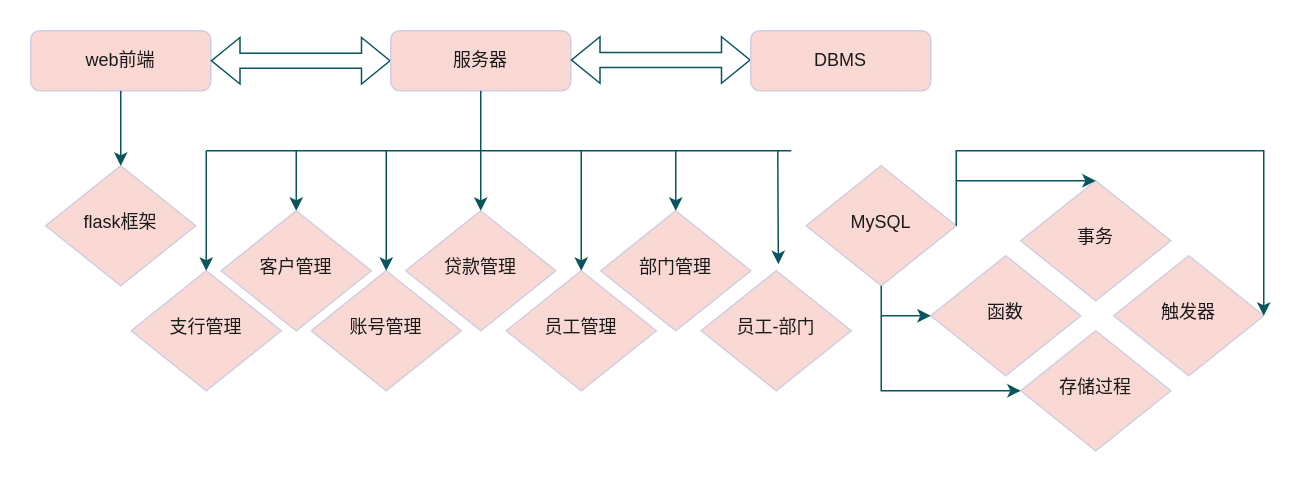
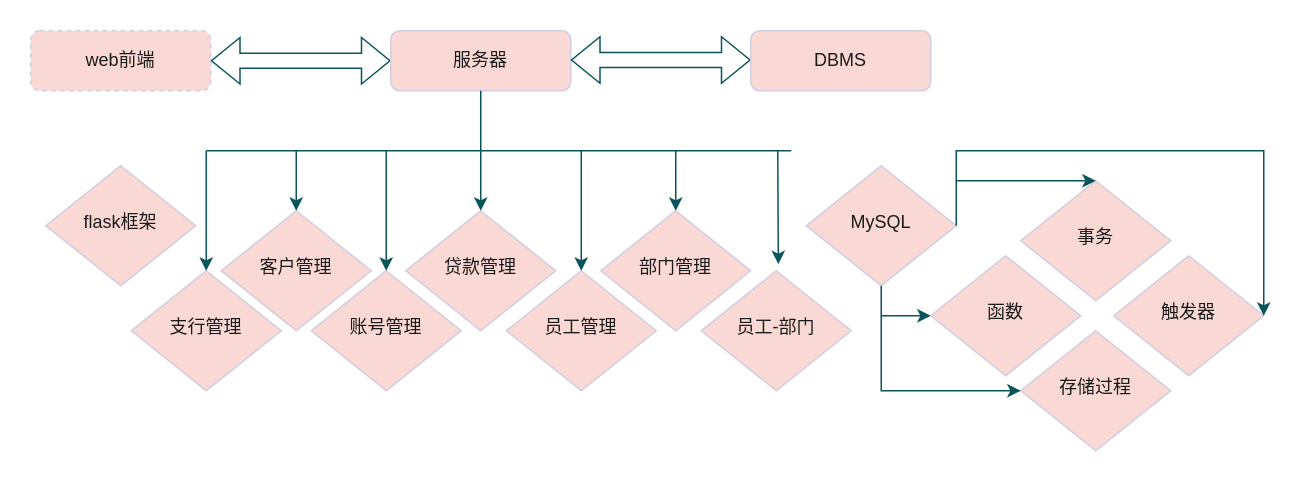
(121, 61) -> (121, 61)
(121, 123) -> none
